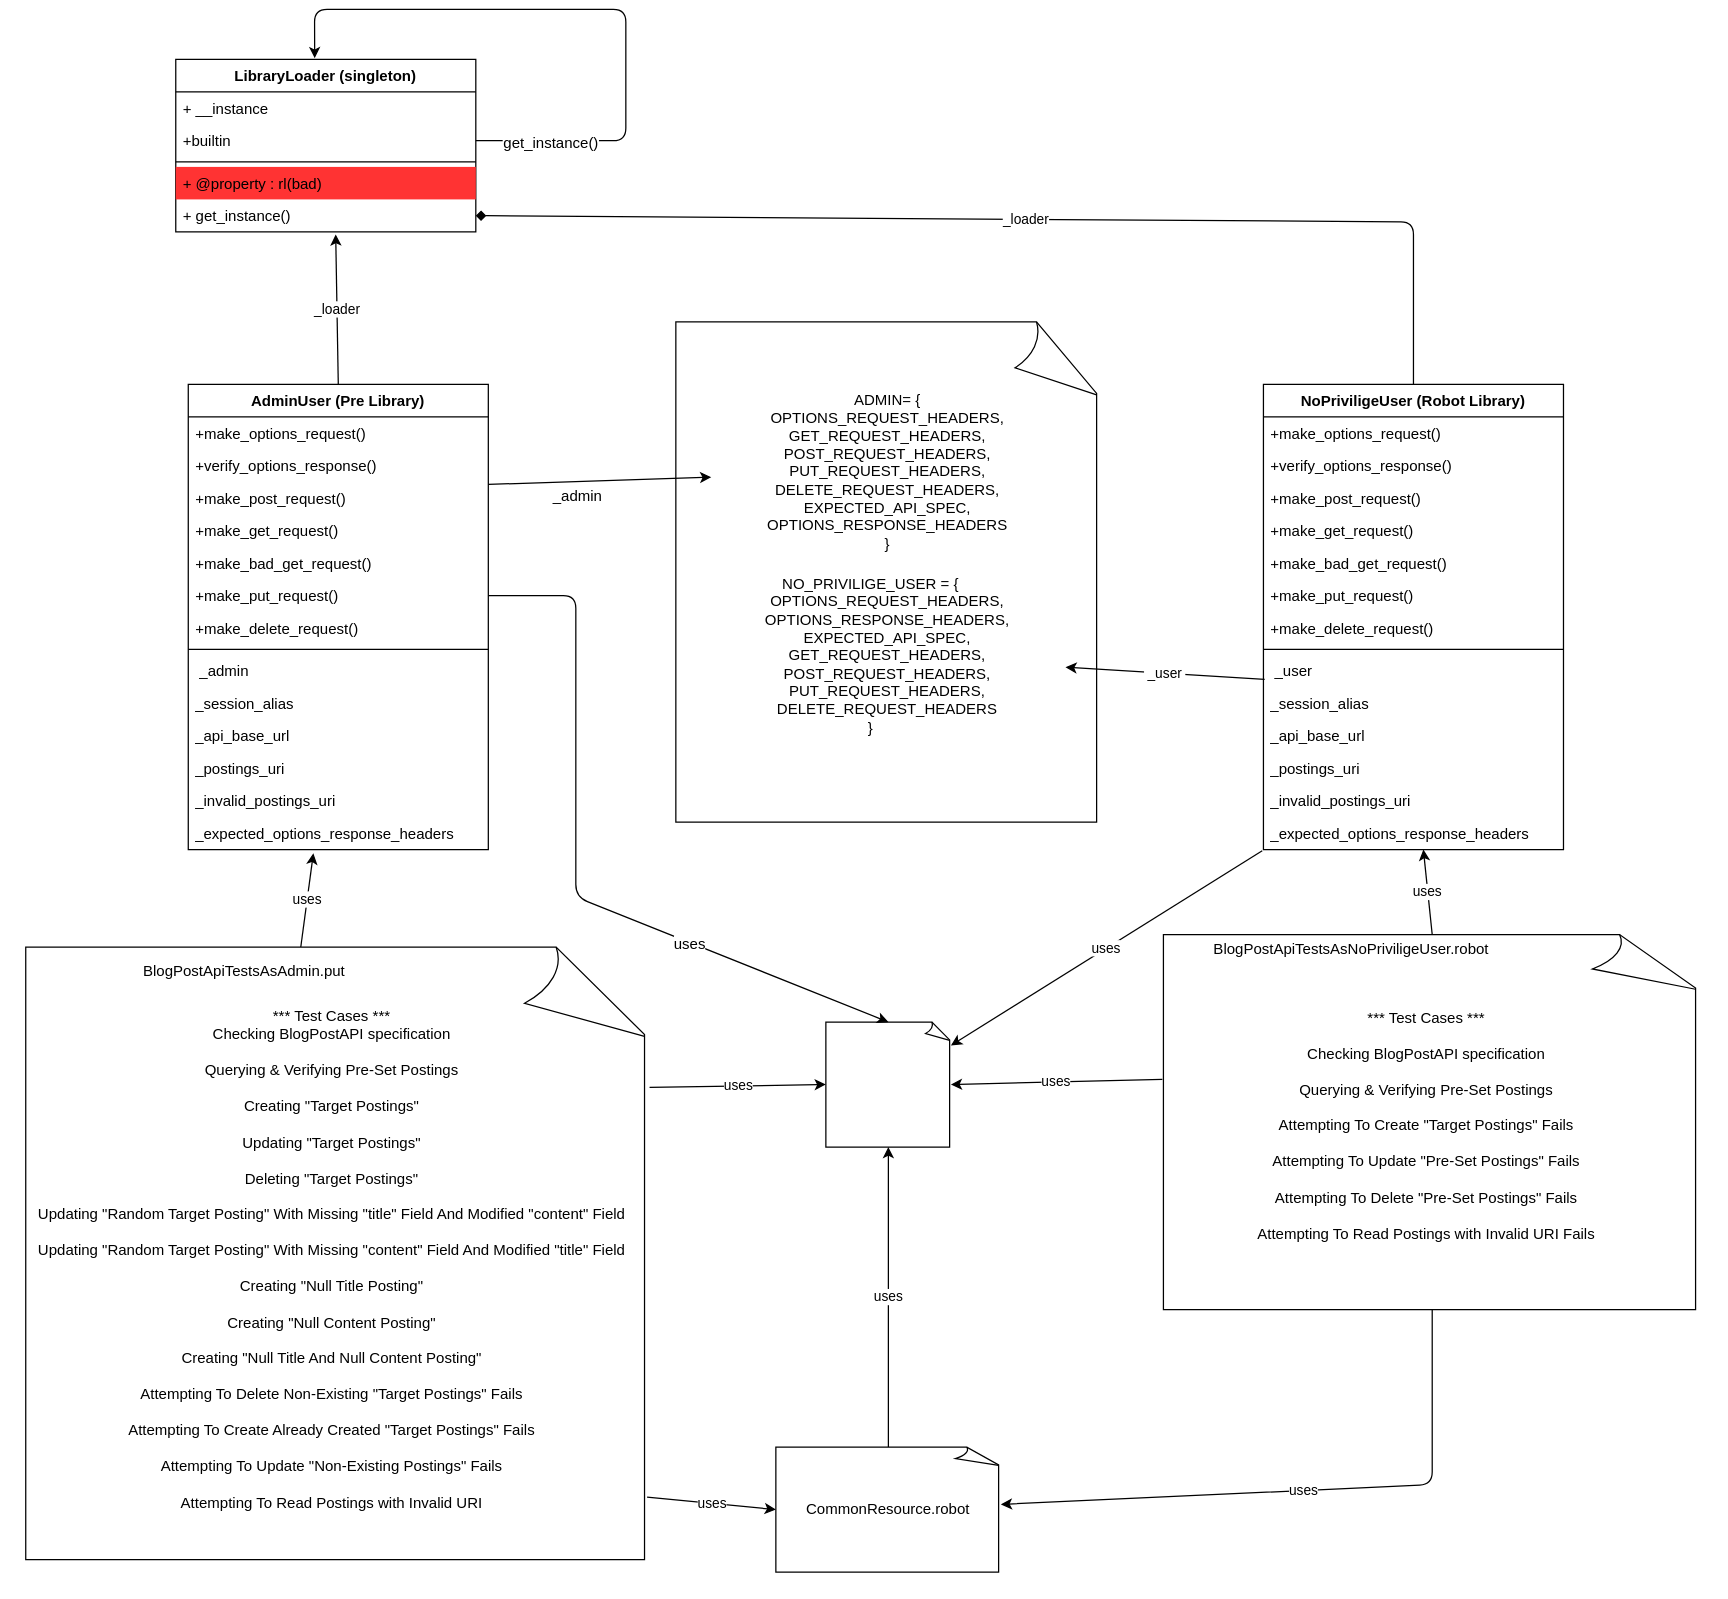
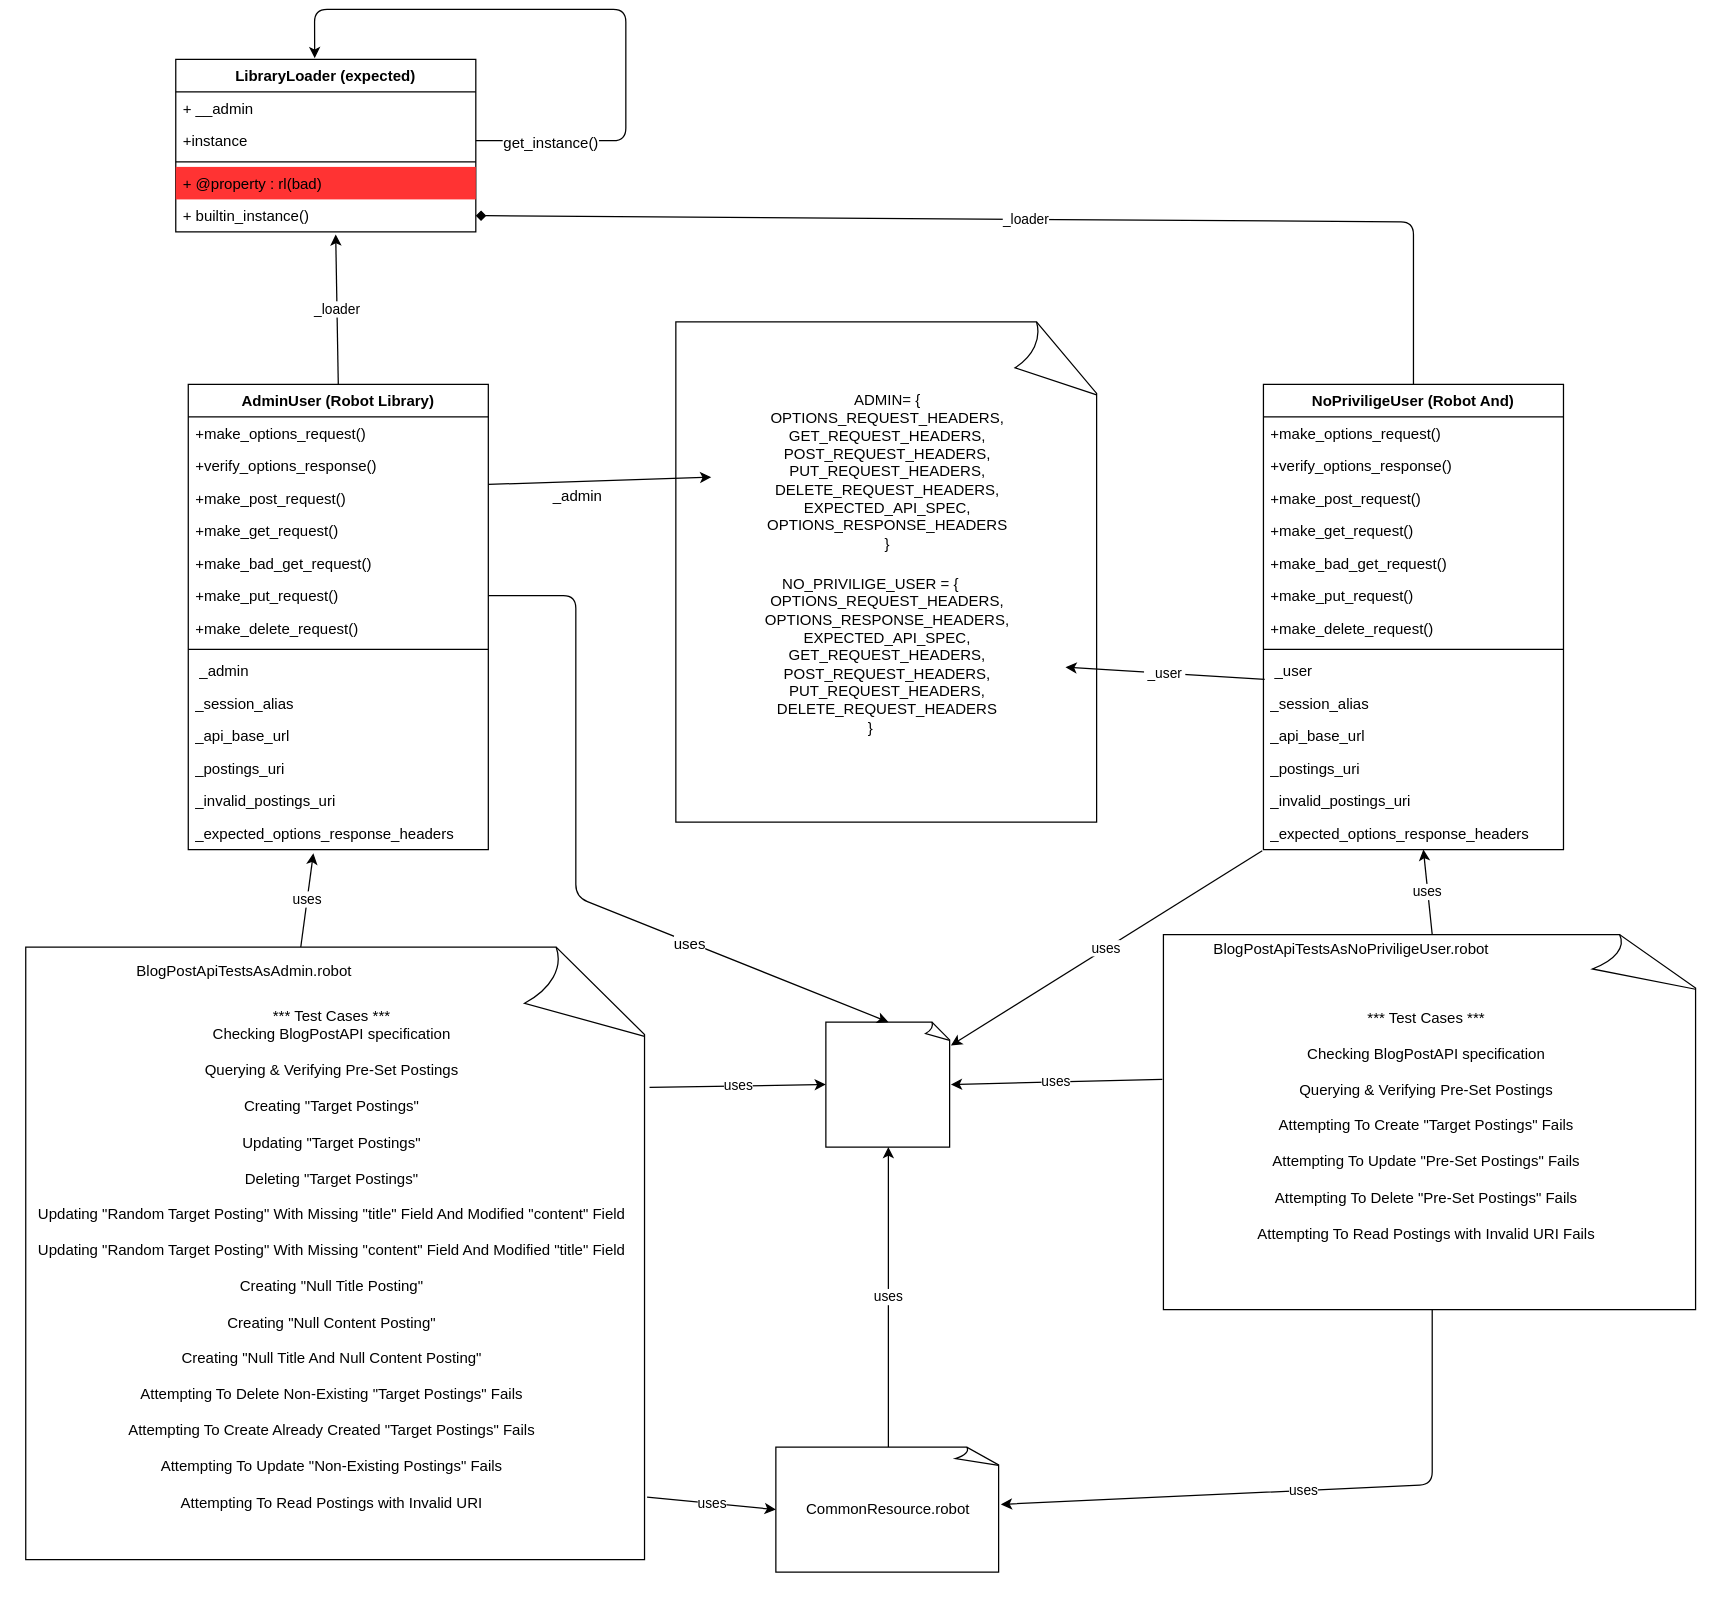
(325, 76) -> (325, 76)
(231, 109) -> (218, 109)
(210, 141) -> (218, 141)
(248, 216) -> (259, 216)
(338, 401) -> (338, 401)
(1413, 401) -> (1413, 401)
(244, 972) -> (244, 972)
